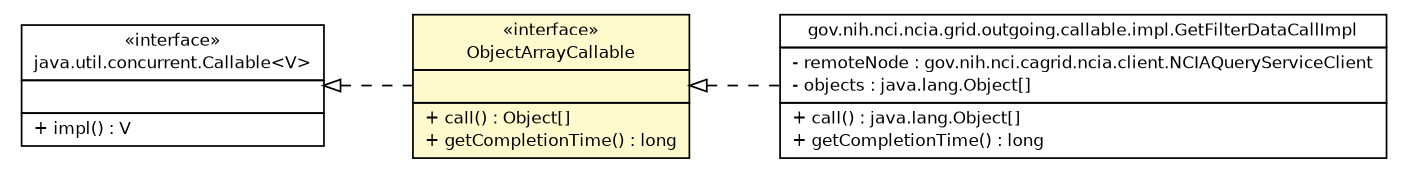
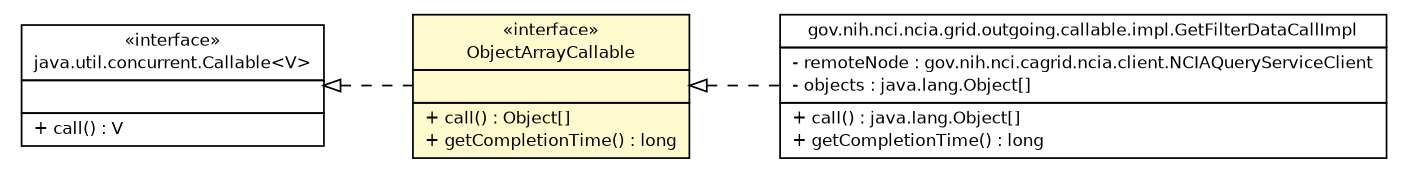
(83, 129) -> (79, 129)
